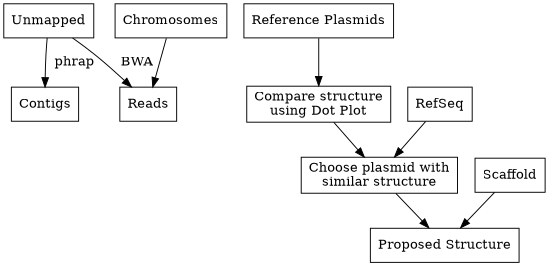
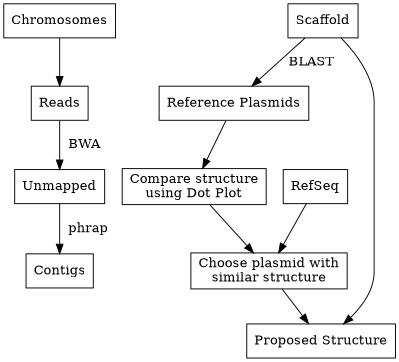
(99, 58) -> (60, 140)
none -> (282, 59)
